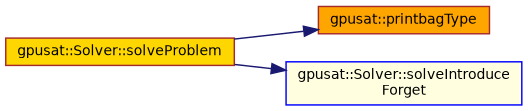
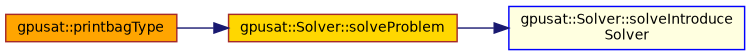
(269, 35) -> (195, 28)
(404, 83) -> (627, 28)
